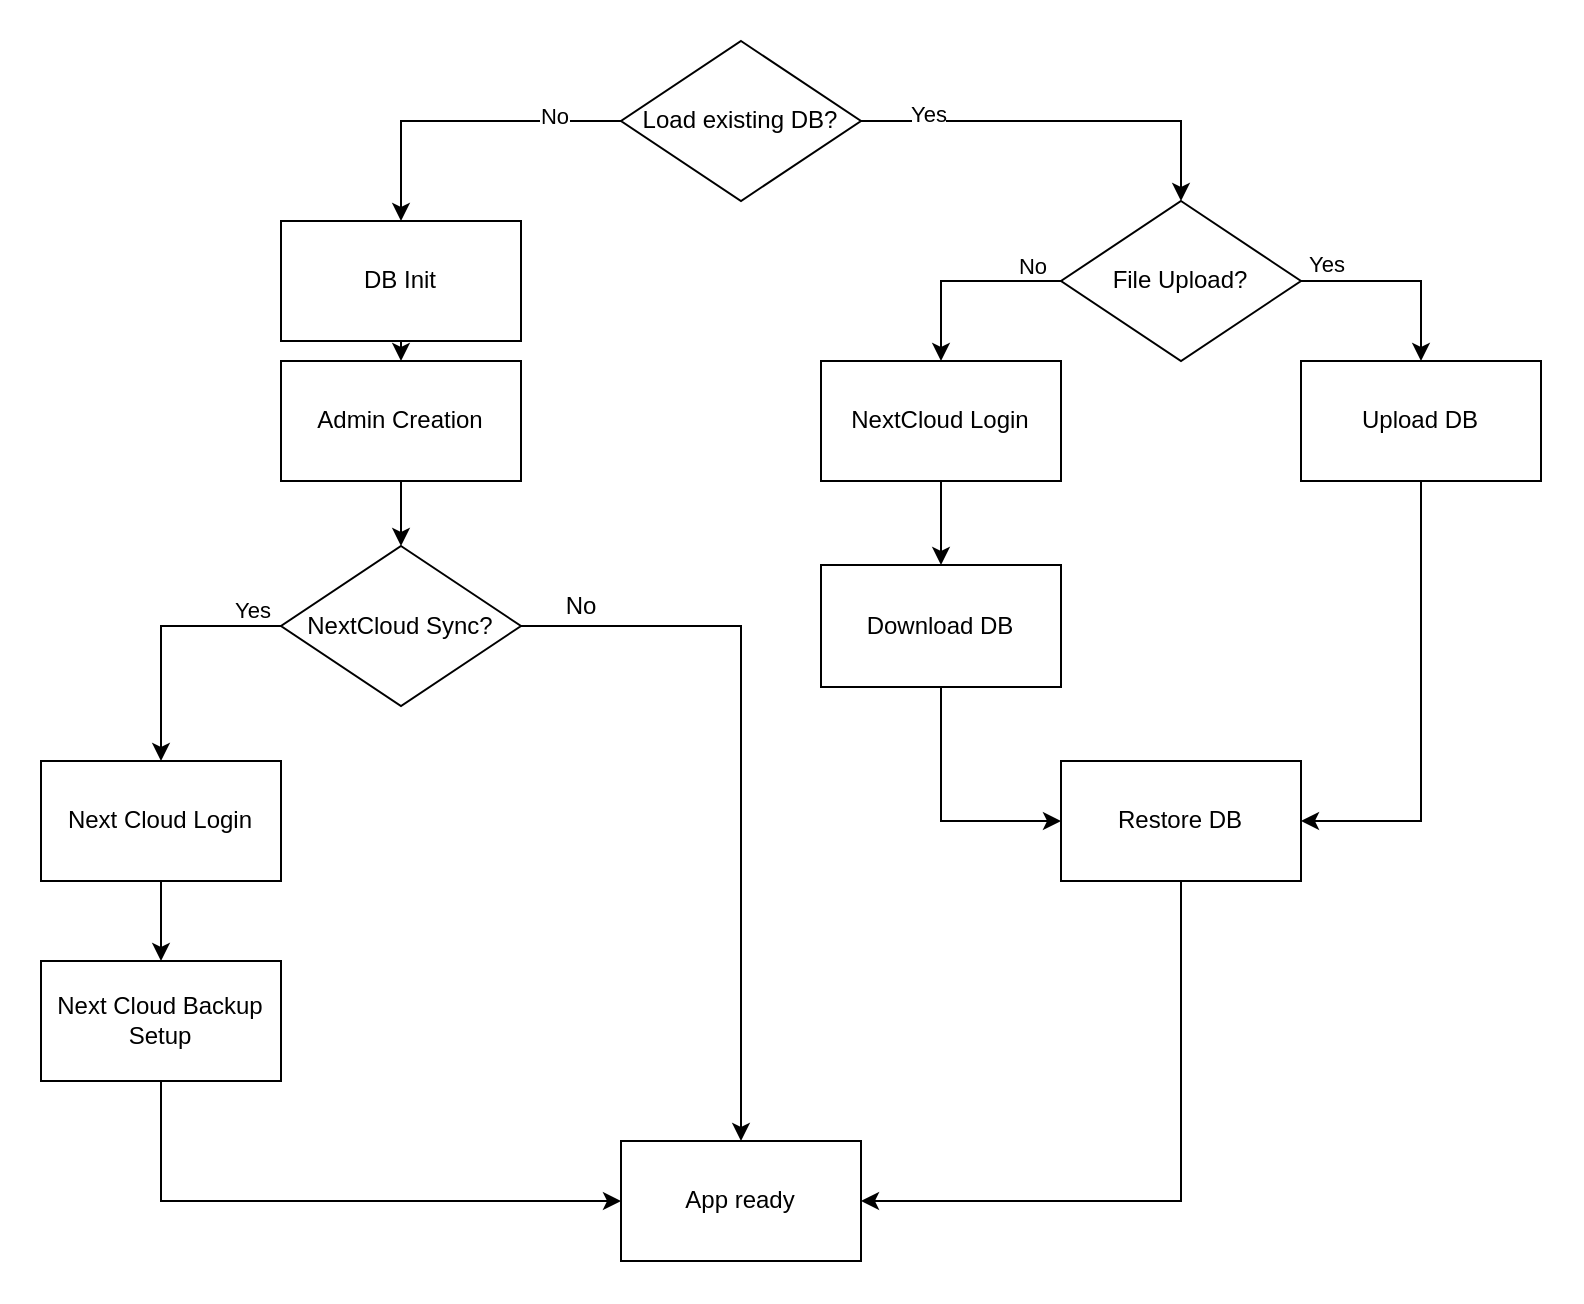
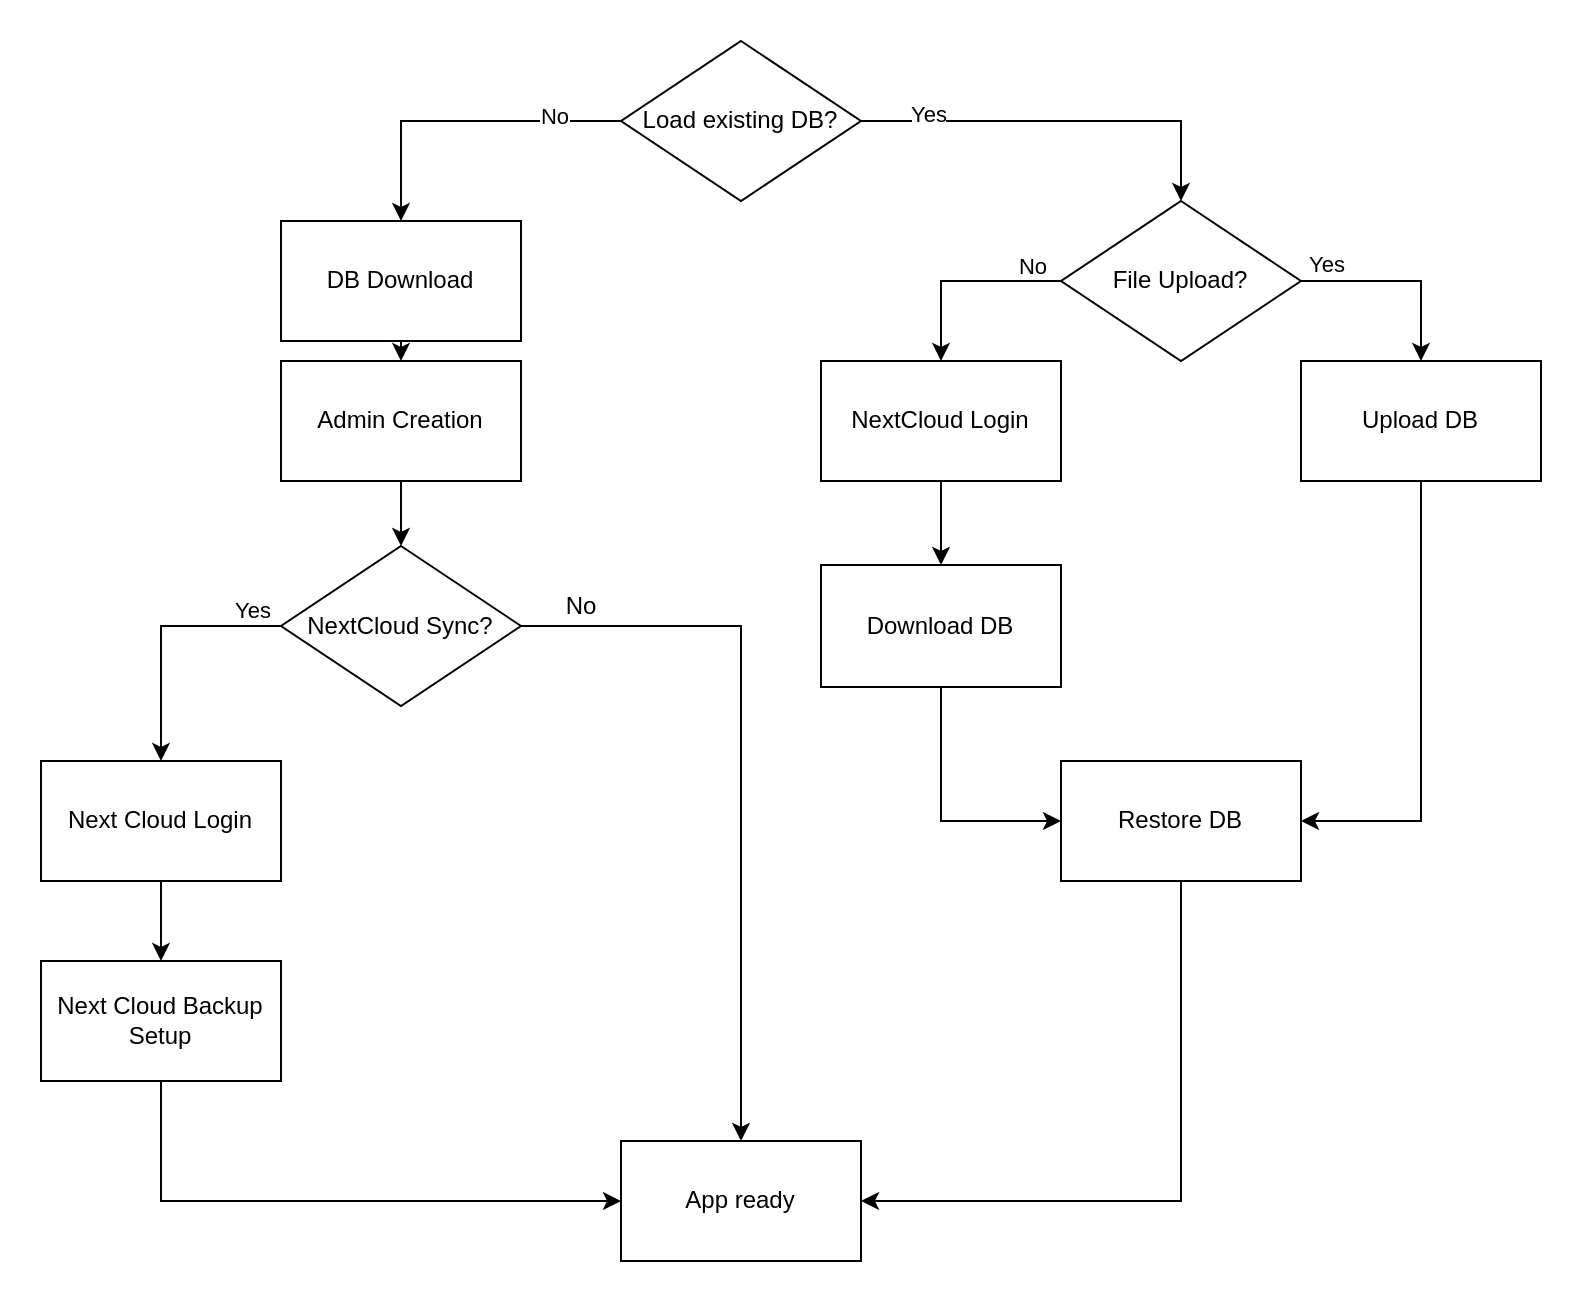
(401, 281) -> (401, 281)
